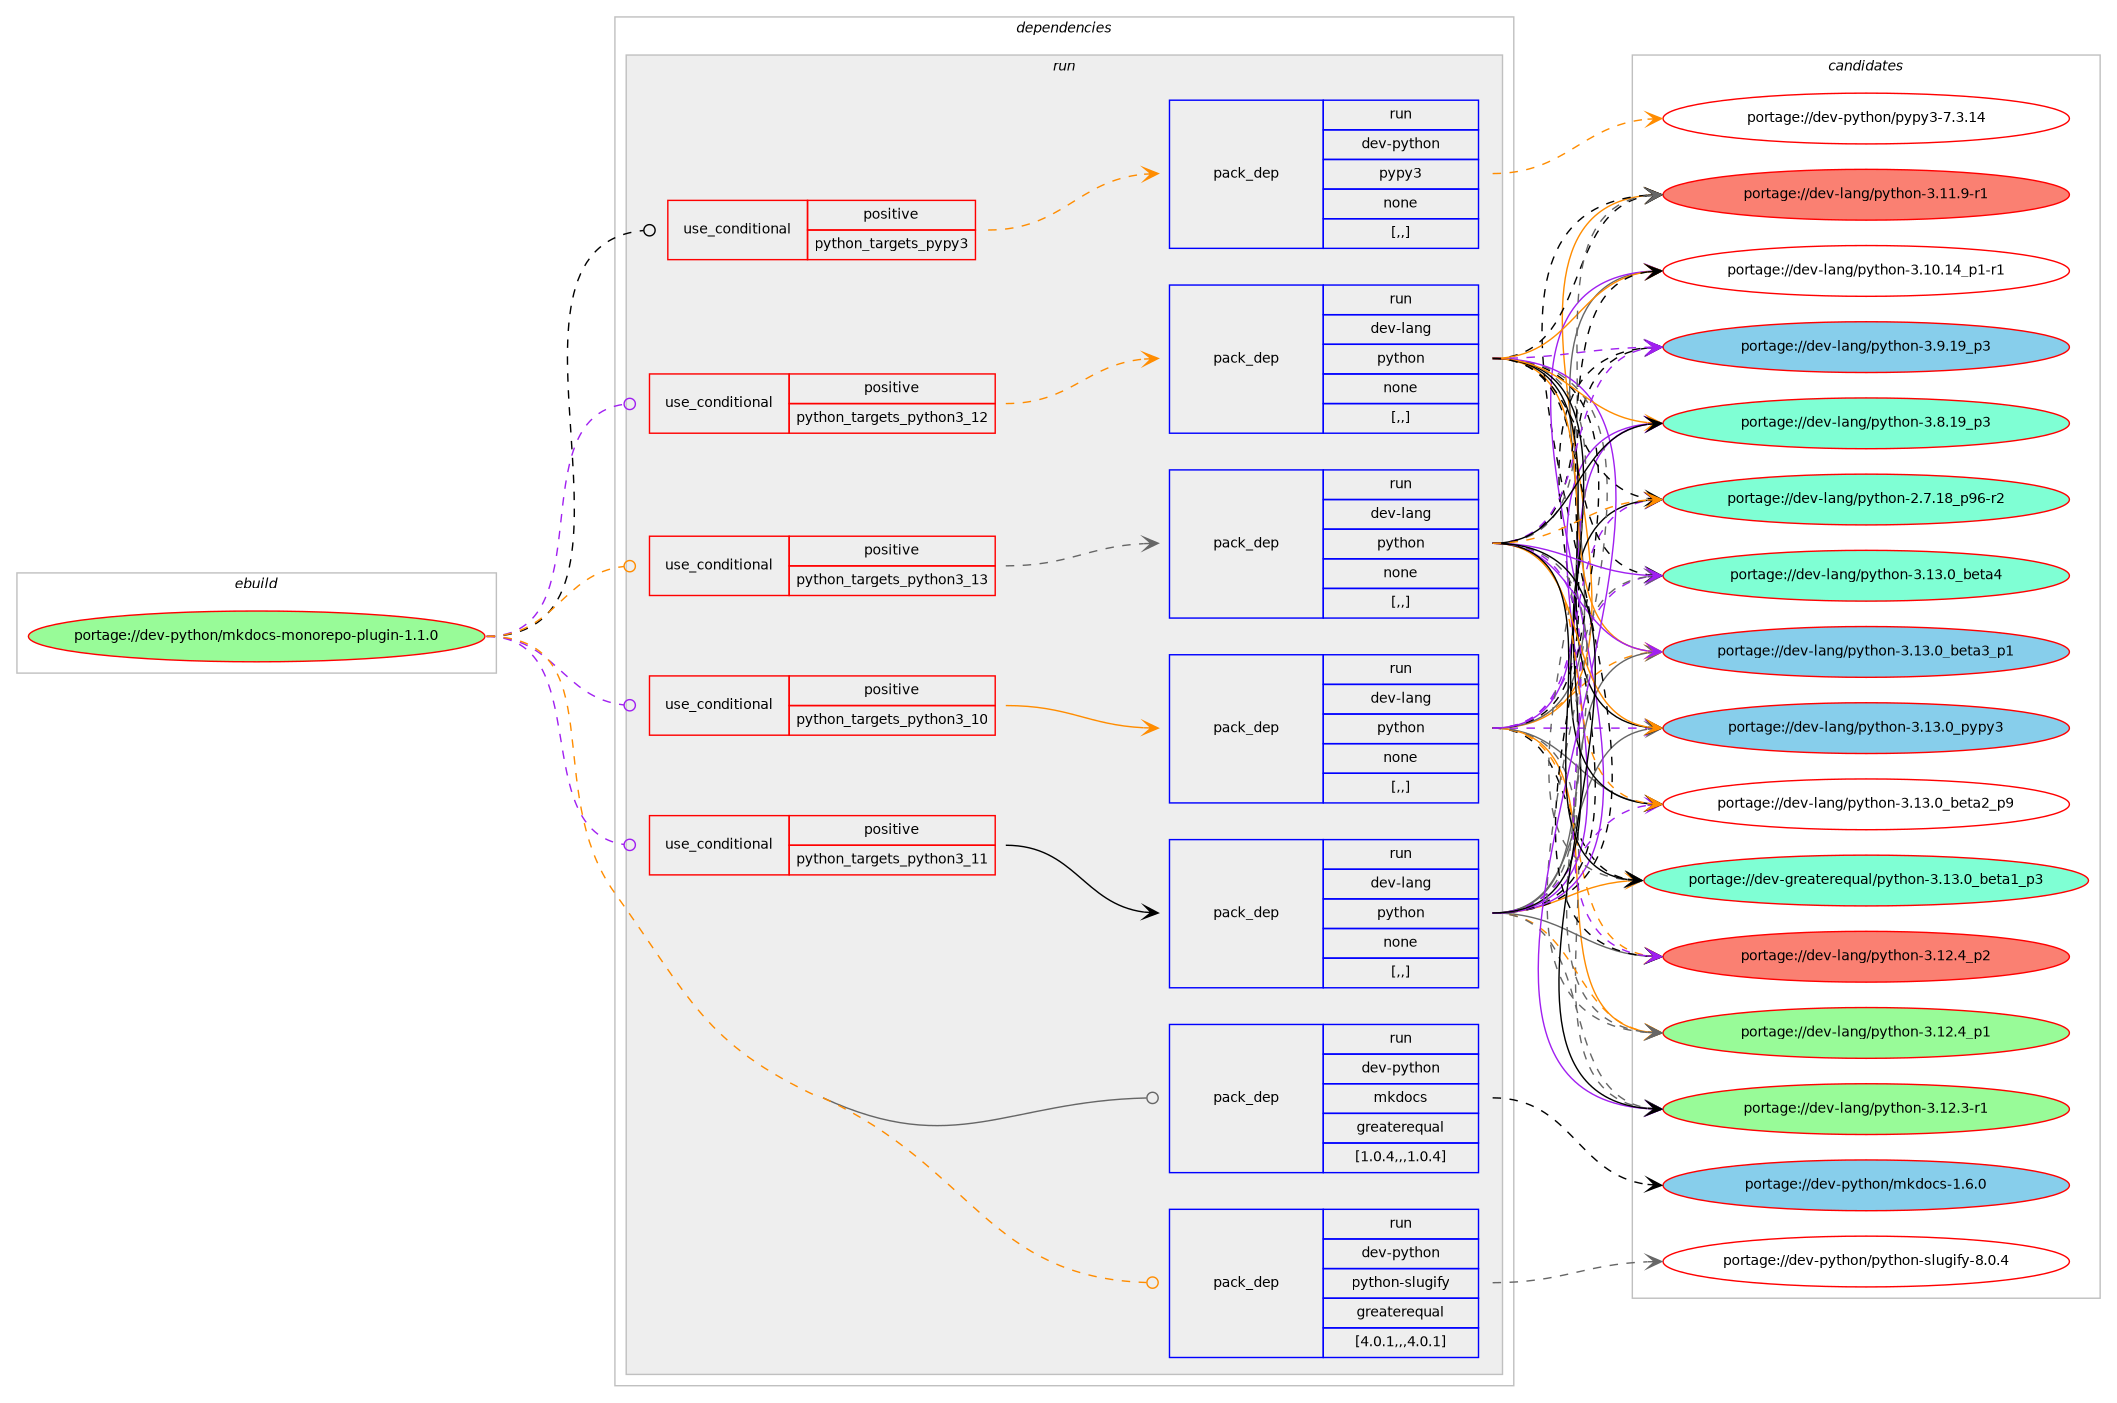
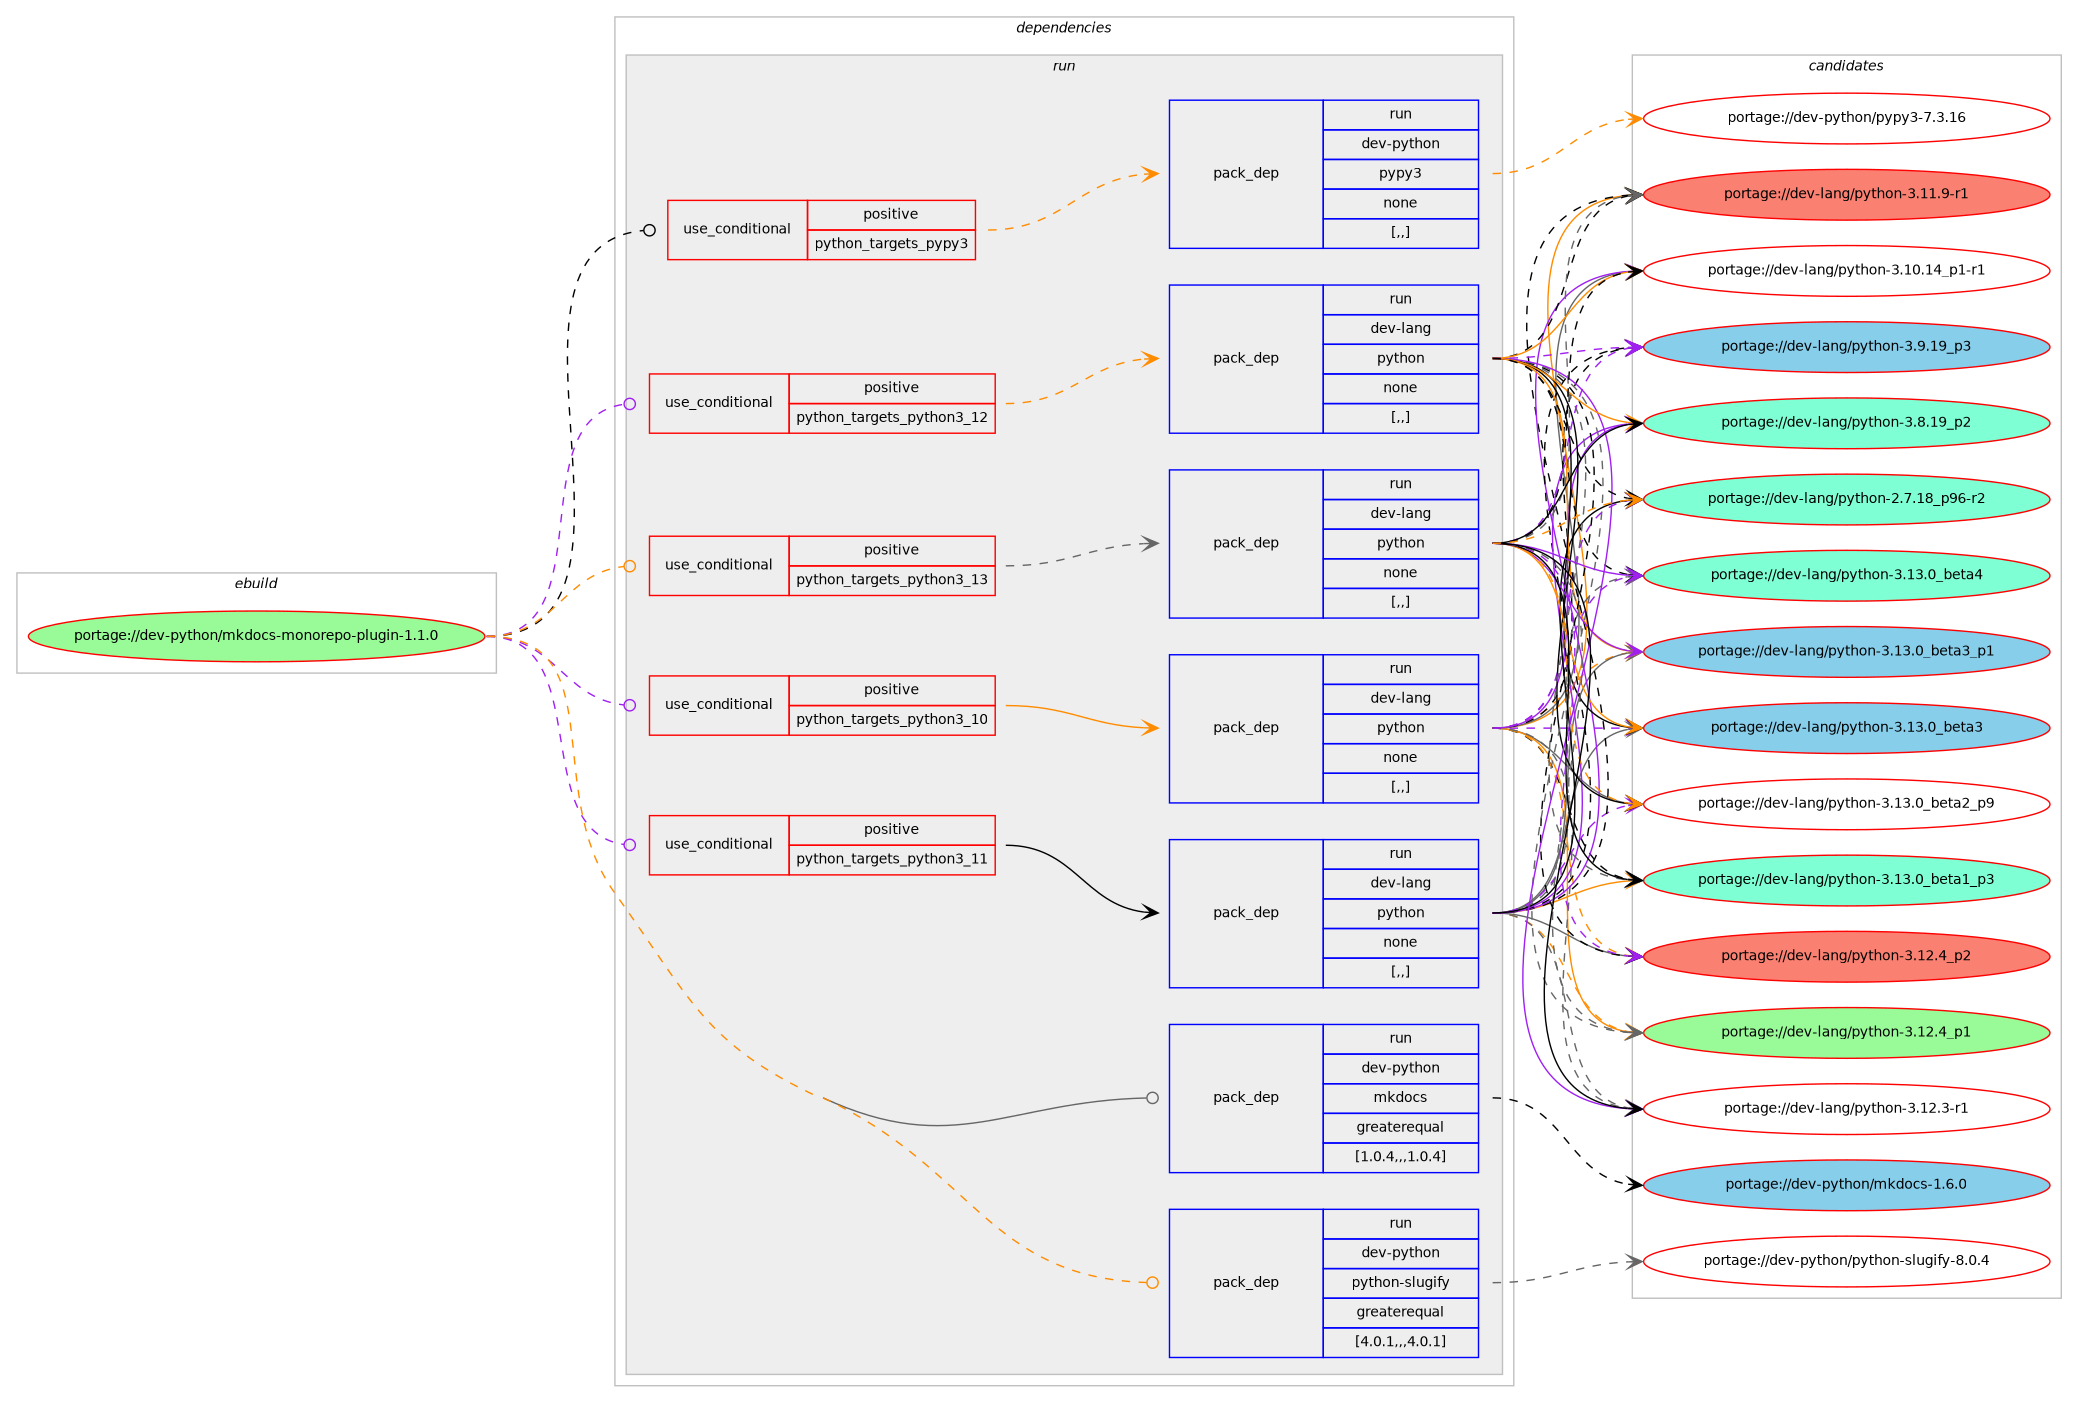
(1866, 119) -> (1847, 119)
(1866, 423) -> (1847, 423)
(1866, 728) -> (1847, 728)
(1866, 881) -> (1847, 881)
(1866, 1109) -> (1847, 1109)
